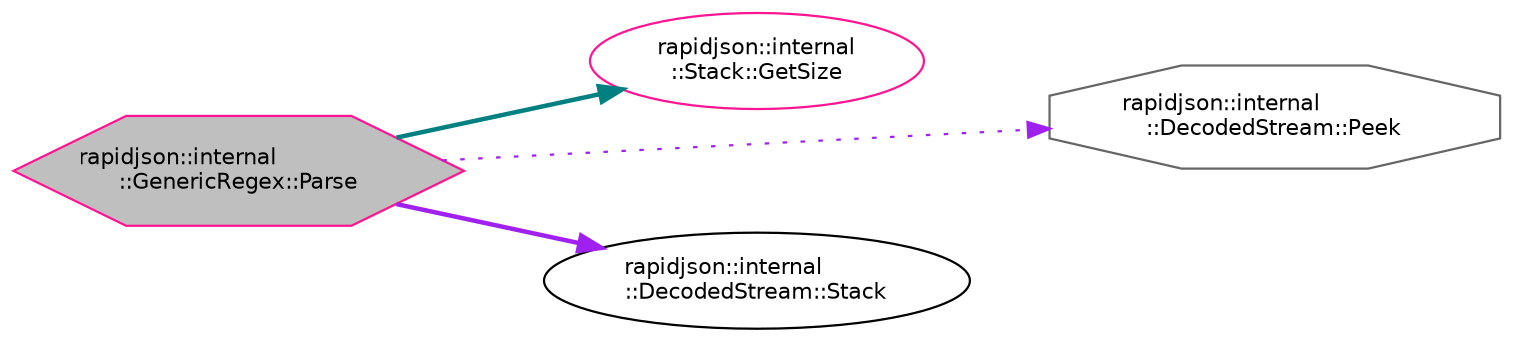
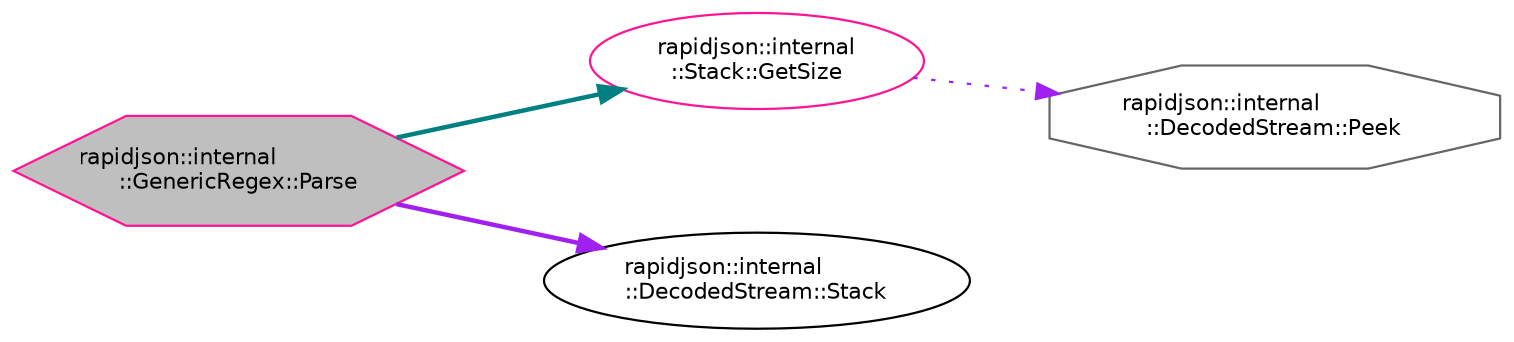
(735, 145) -> (975, 85)
